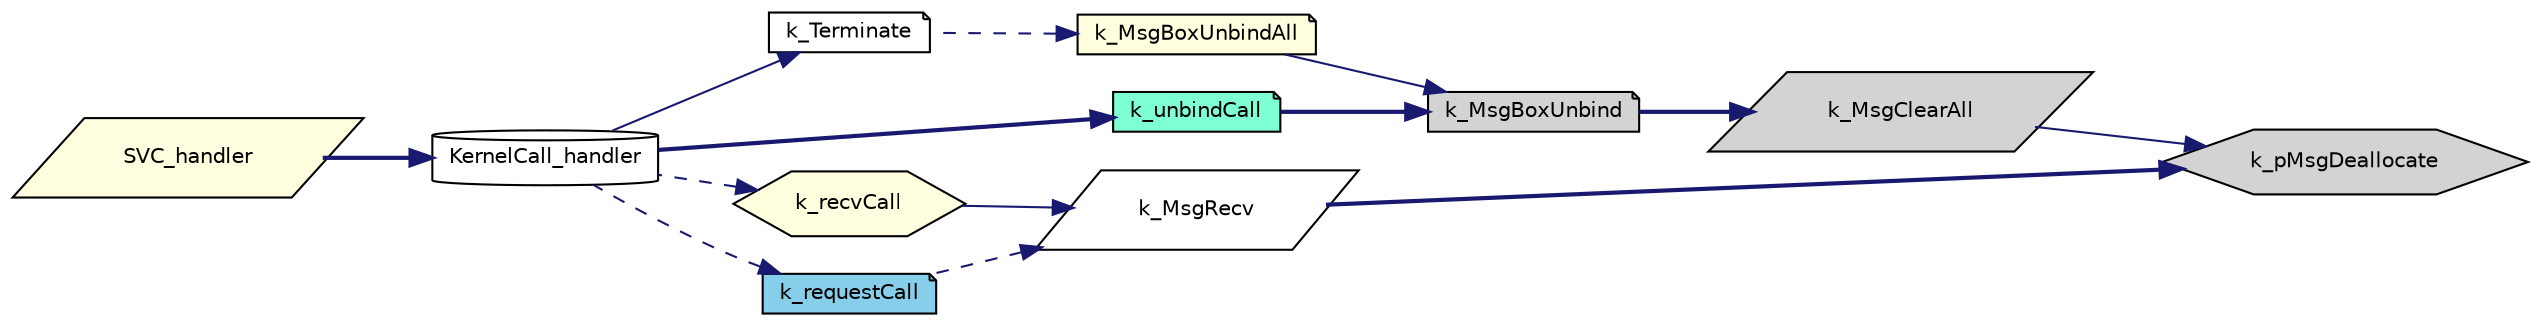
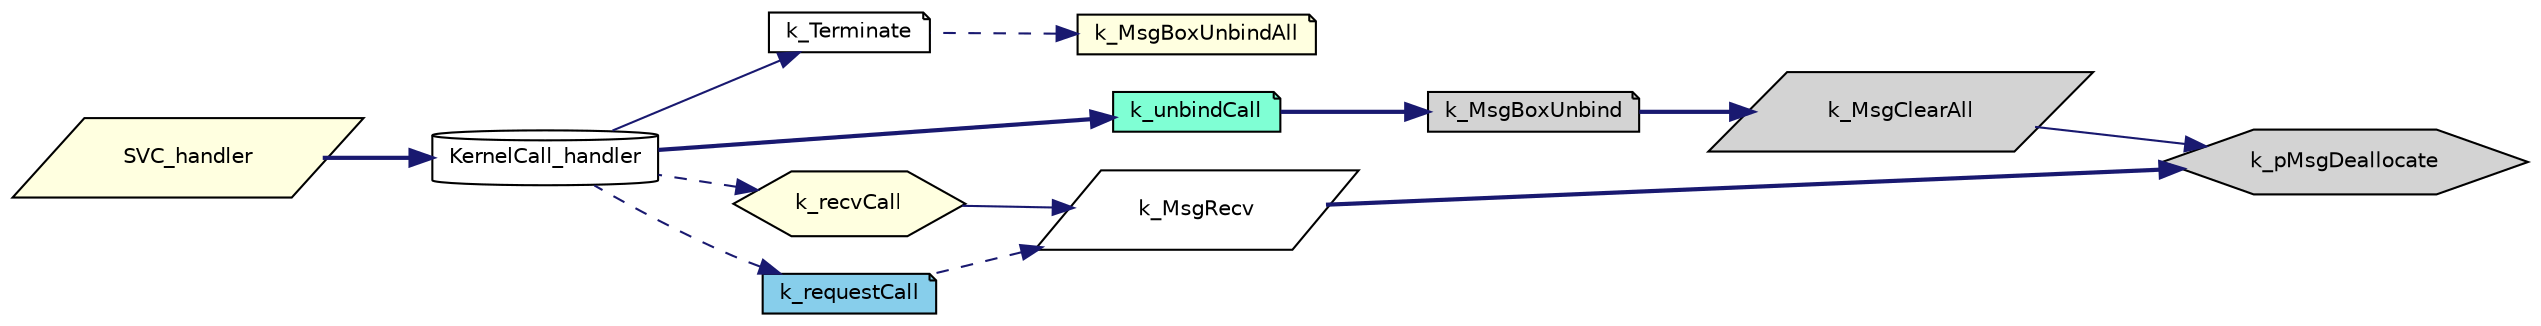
(1355, 71) -> none
